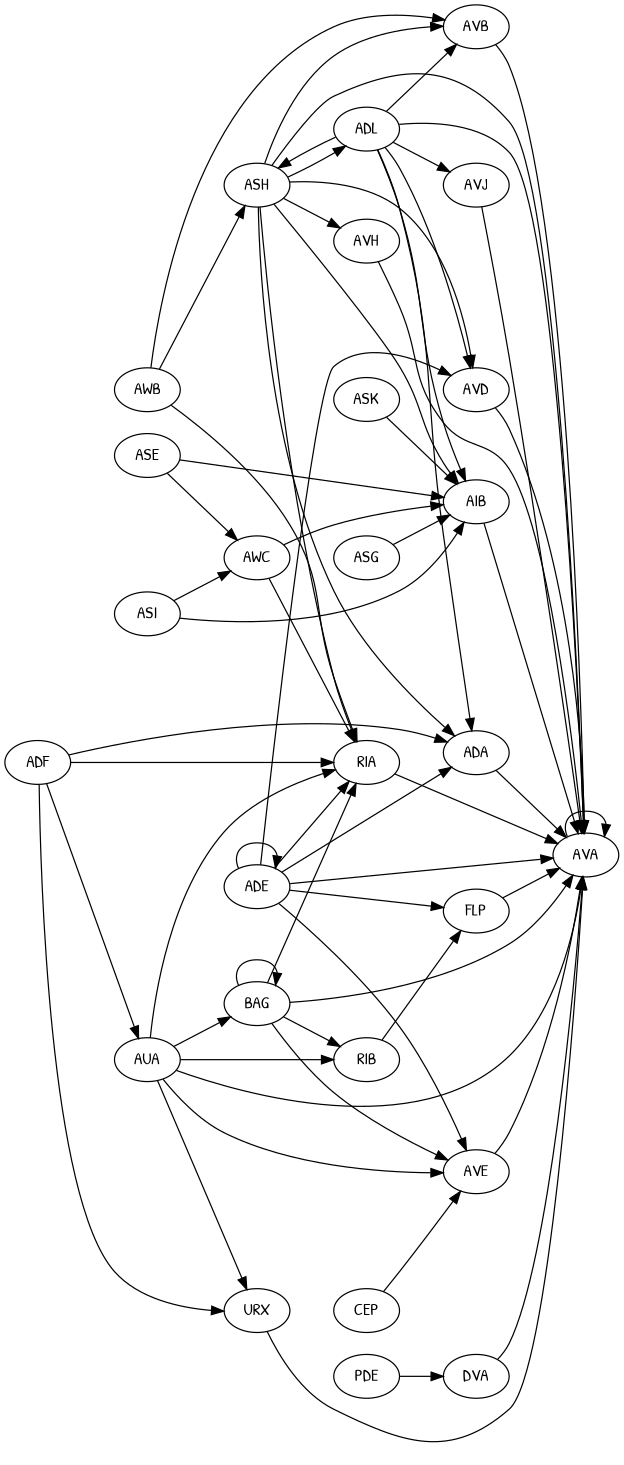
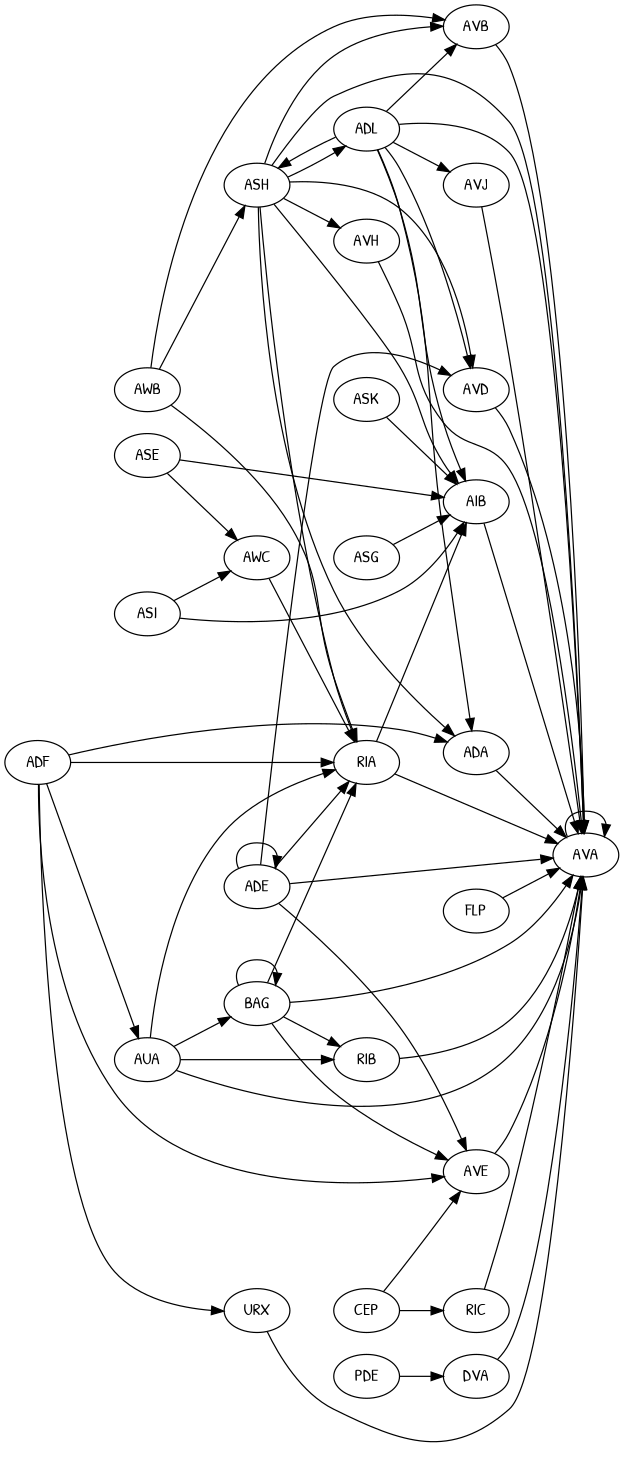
(356, 519) -> (419, 638)
(361, 823) -> none
(360, 898) -> none
(418, 990) -> (521, 1009)
(285, 1155) -> (122, 1100)
(200, 1179) -> none
none -> (476, 1311)
